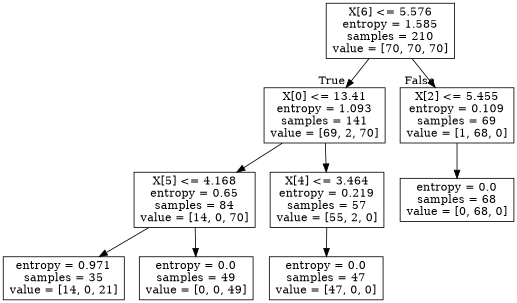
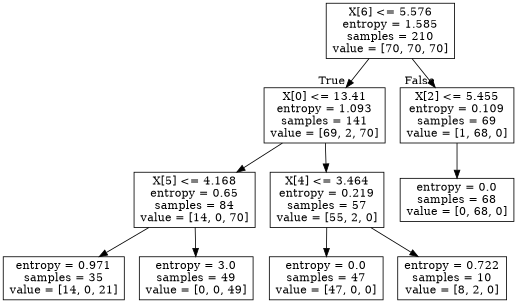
(196, 278) -> (196, 278)
none -> (452, 278)
